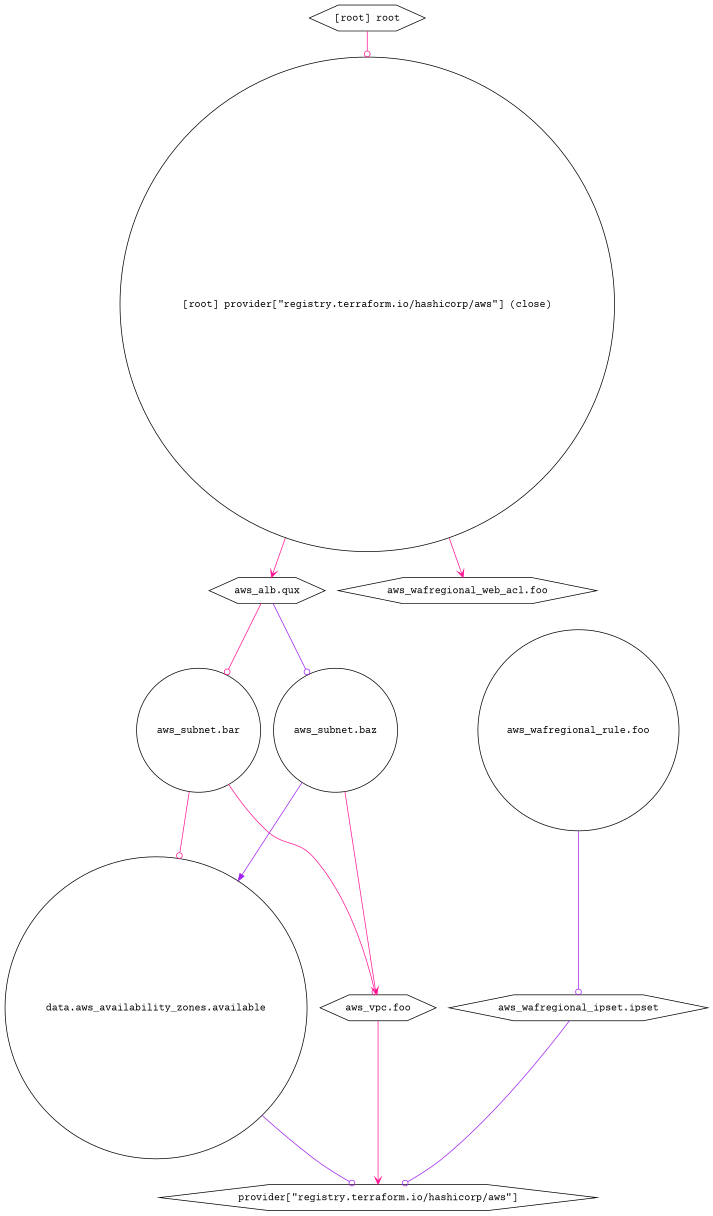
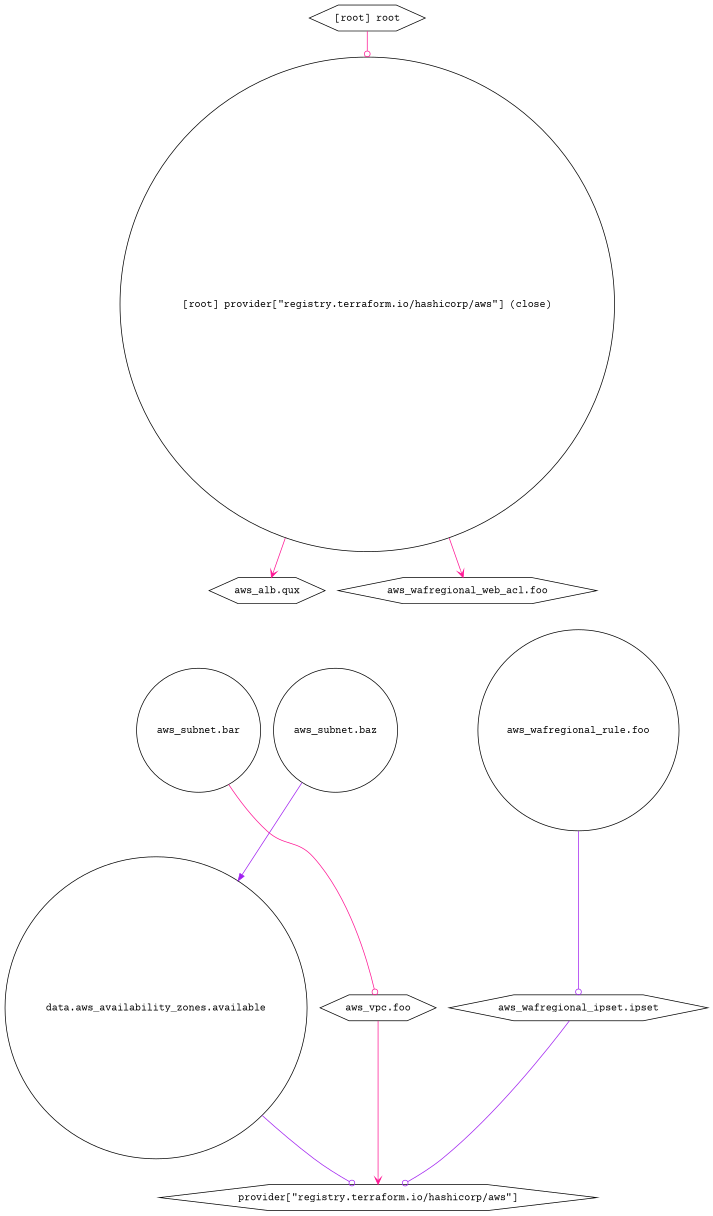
(245, 636) -> none
(289, 636) -> none
(185, 822) -> none
(360, 889) -> none
